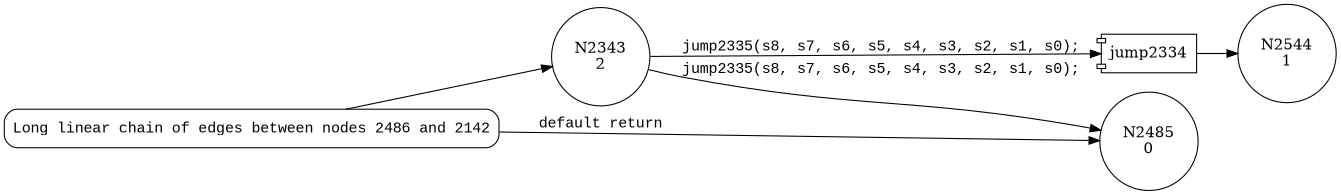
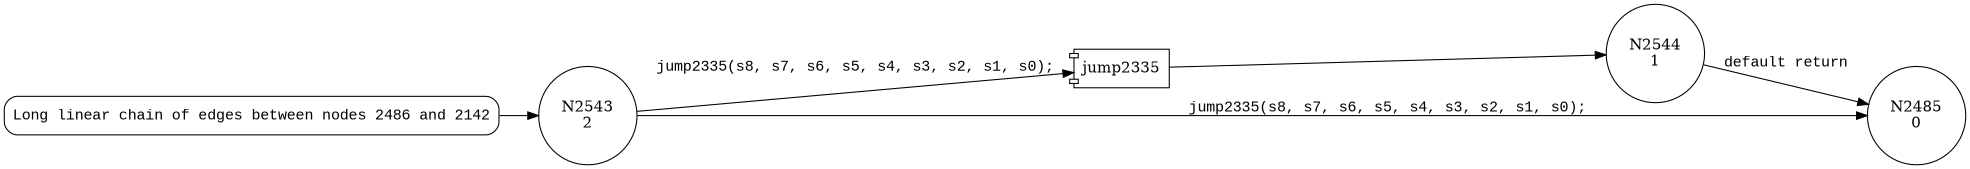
(1149, 53) -> (1122, 68)
(601, 57) -> (588, 116)
(794, 136) -> (1781, 83)
